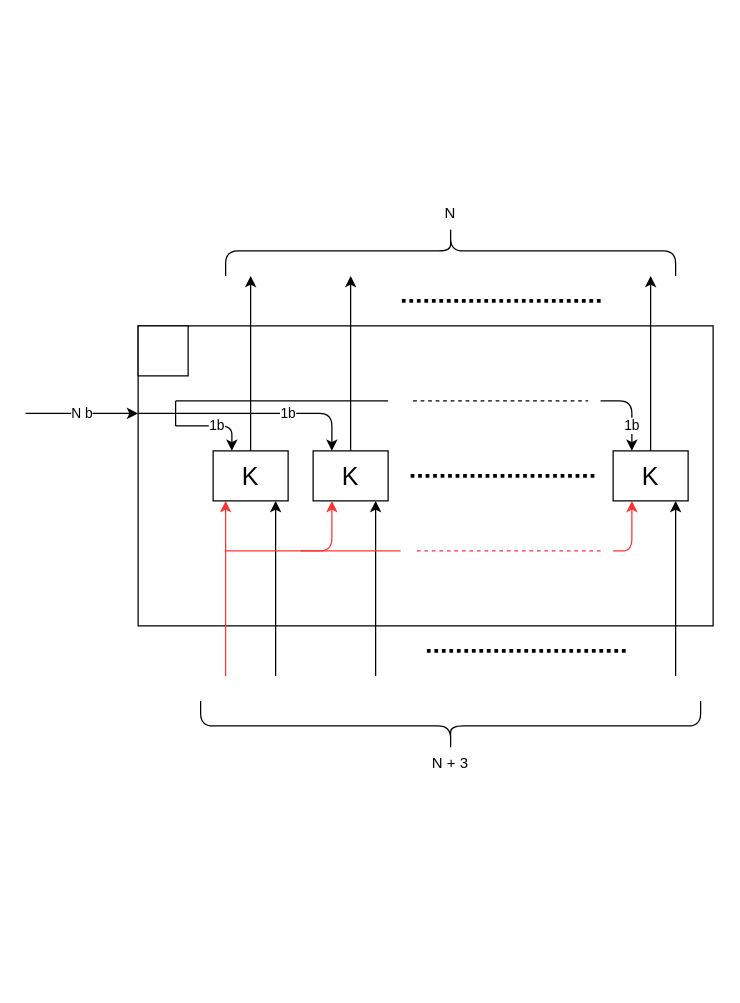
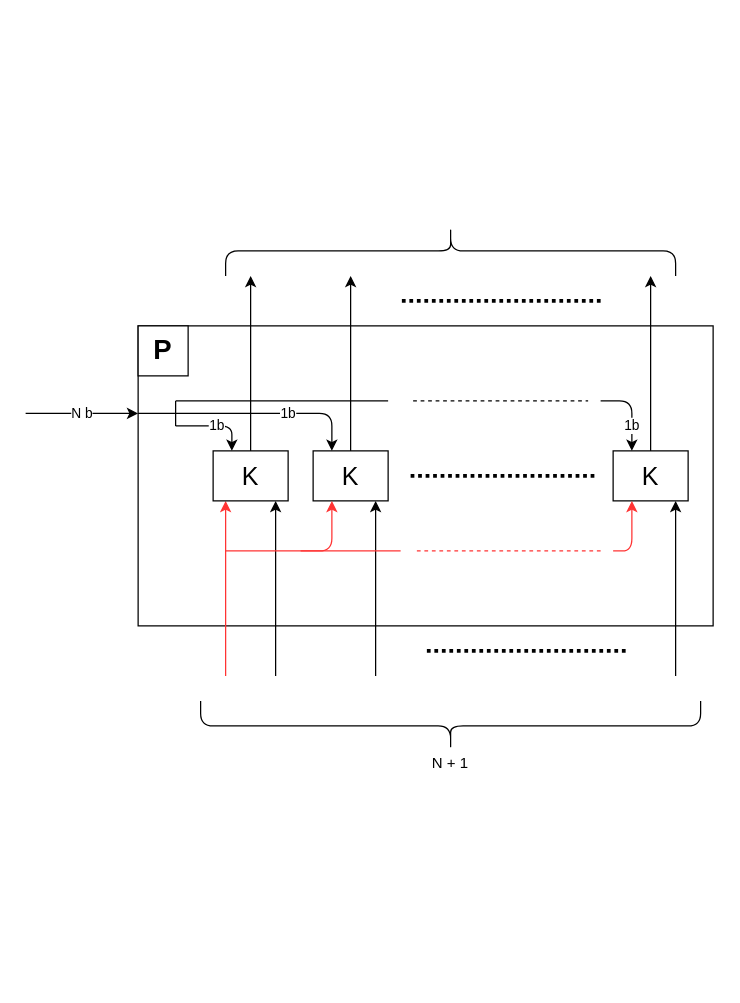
(451, 213) -> none
none -> (163, 351)
(451, 763) -> (451, 763)
